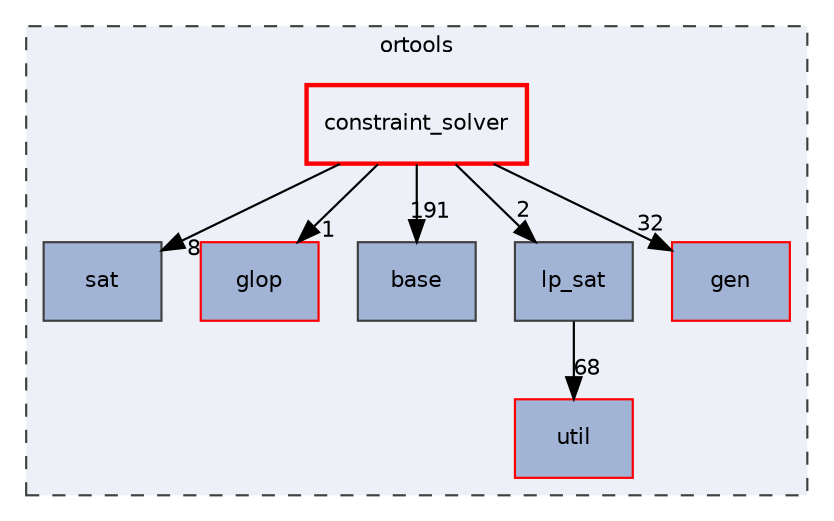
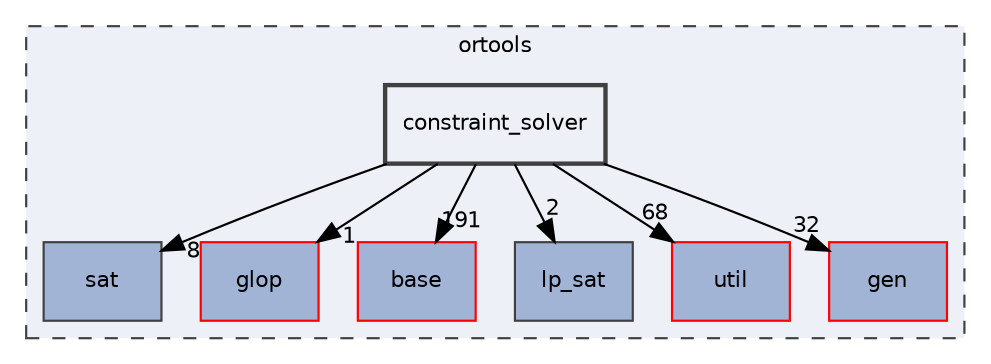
(417, 124) -> (495, 124)
(417, 281) -> (417, 281)
(574, 349) -> (604, 197)
